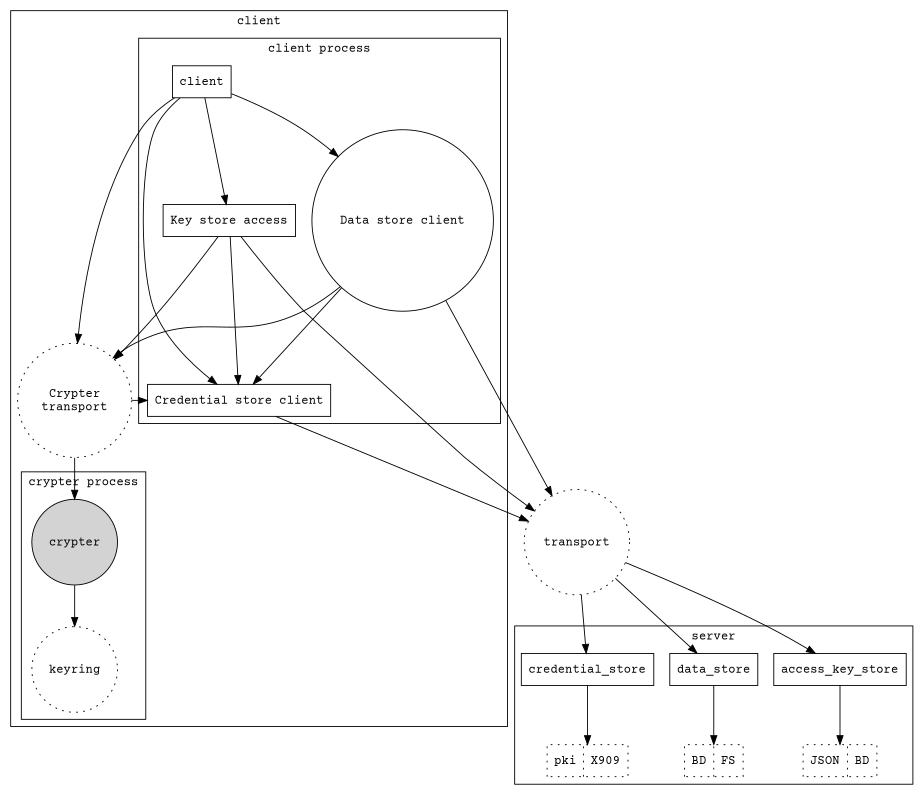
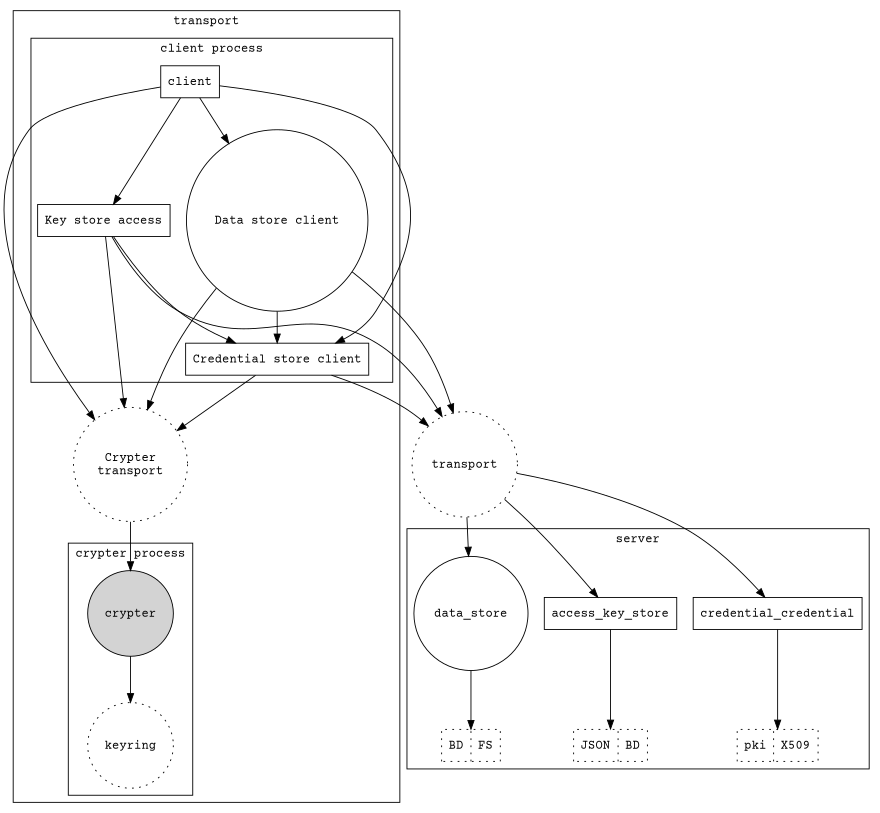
(259, 21) -> (207, 21)
(135, 400) -> (220, 400)
(588, 669) -> (778, 613)
(714, 669) -> (471, 613)
(606, 760) -> (796, 745)
